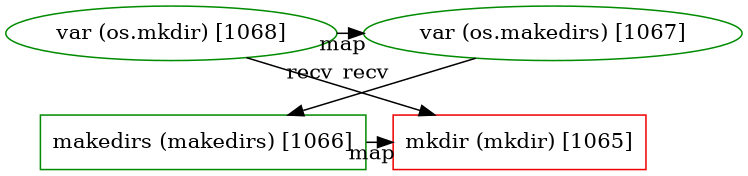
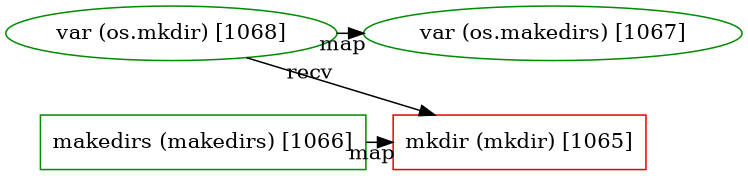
(389, 84) -> none
